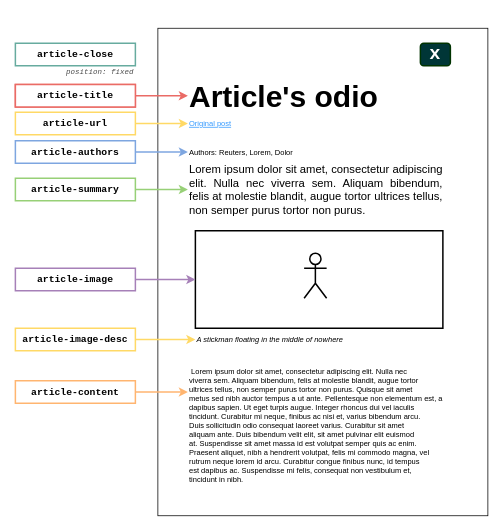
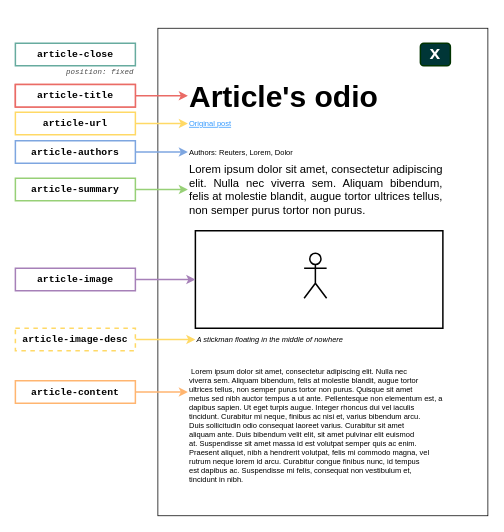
(75, 339) -> (75, 339)
